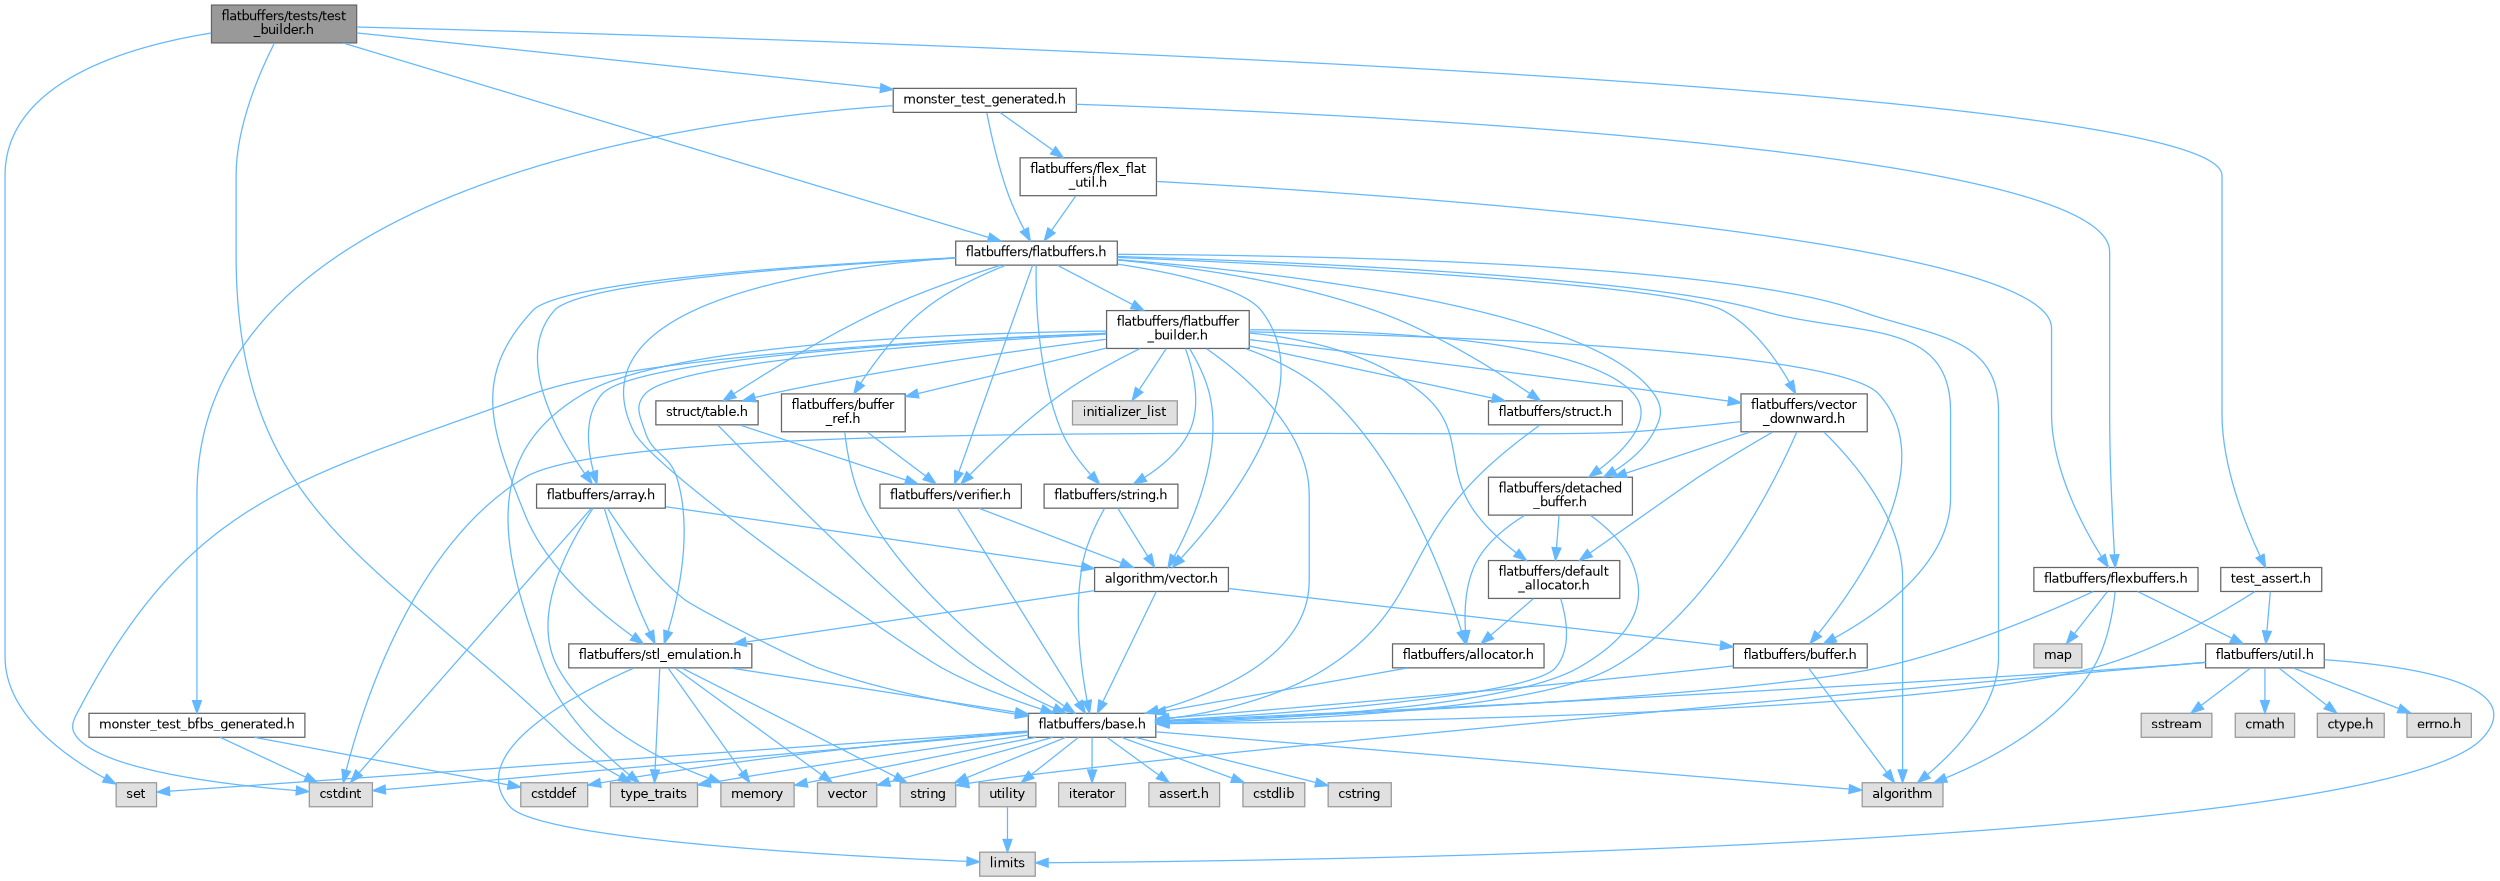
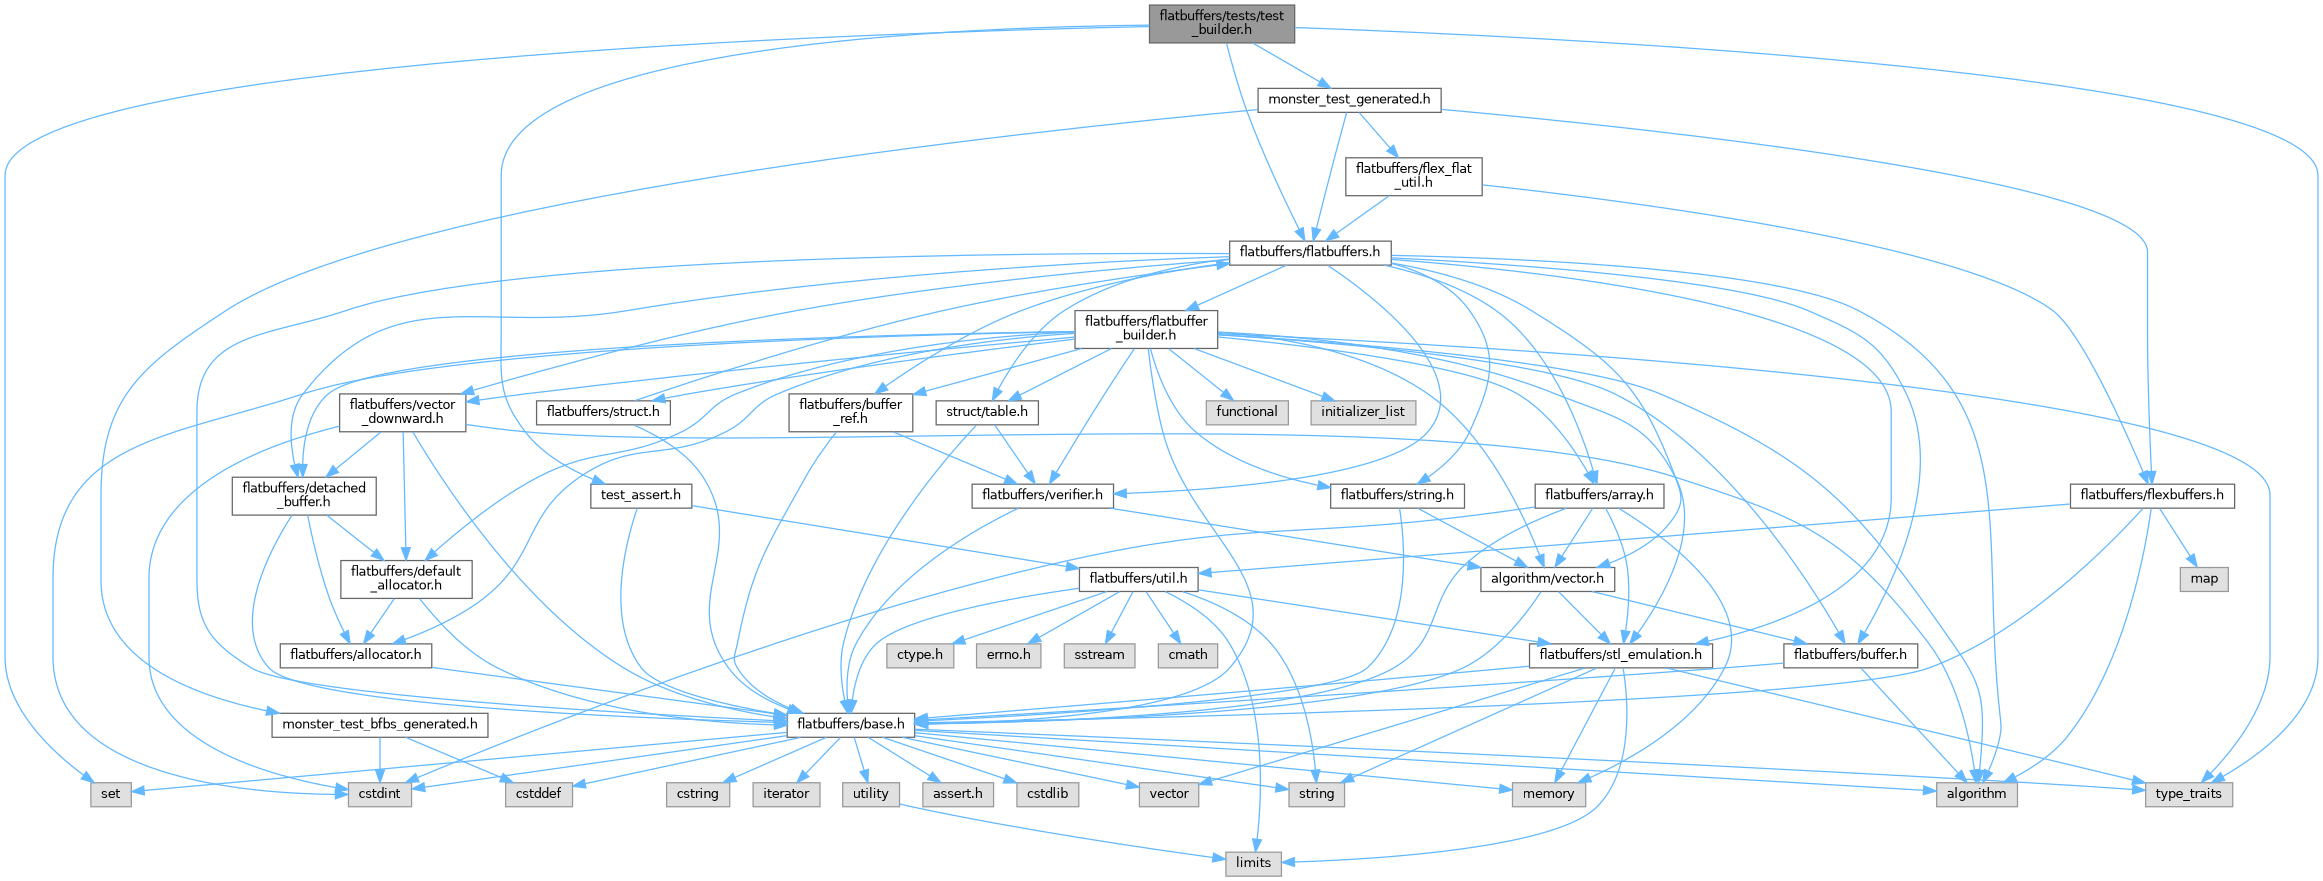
(1333, 298) -> (922, 316)
none -> (1696, 410)
none -> (1247, 413)
none -> (1368, 616)
